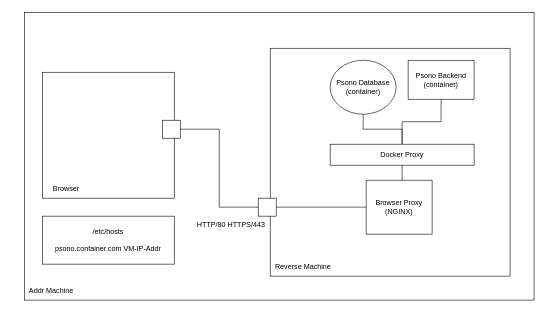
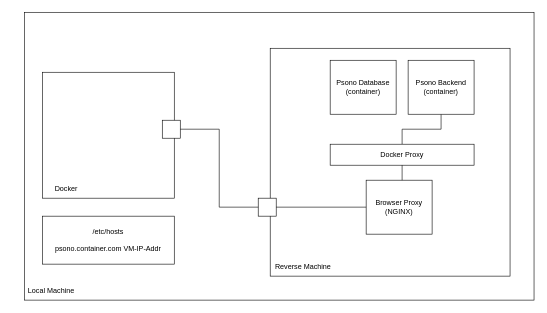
(441, 80) -> (441, 87)
(363, 87) -> (363, 87)
(374, 129) -> none
(66, 189) -> (66, 189)
(231, 225) -> none
(51, 291) -> (51, 291)
